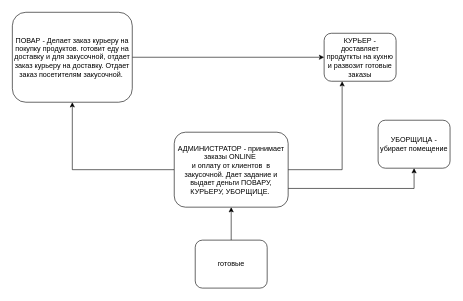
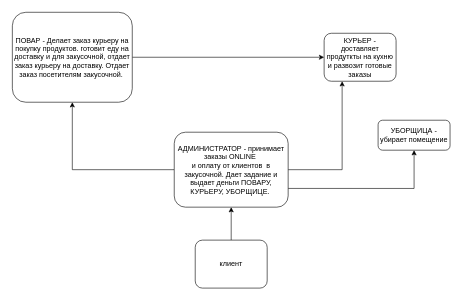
(414, 144) -> (414, 135)
(231, 264) -> (231, 264)
